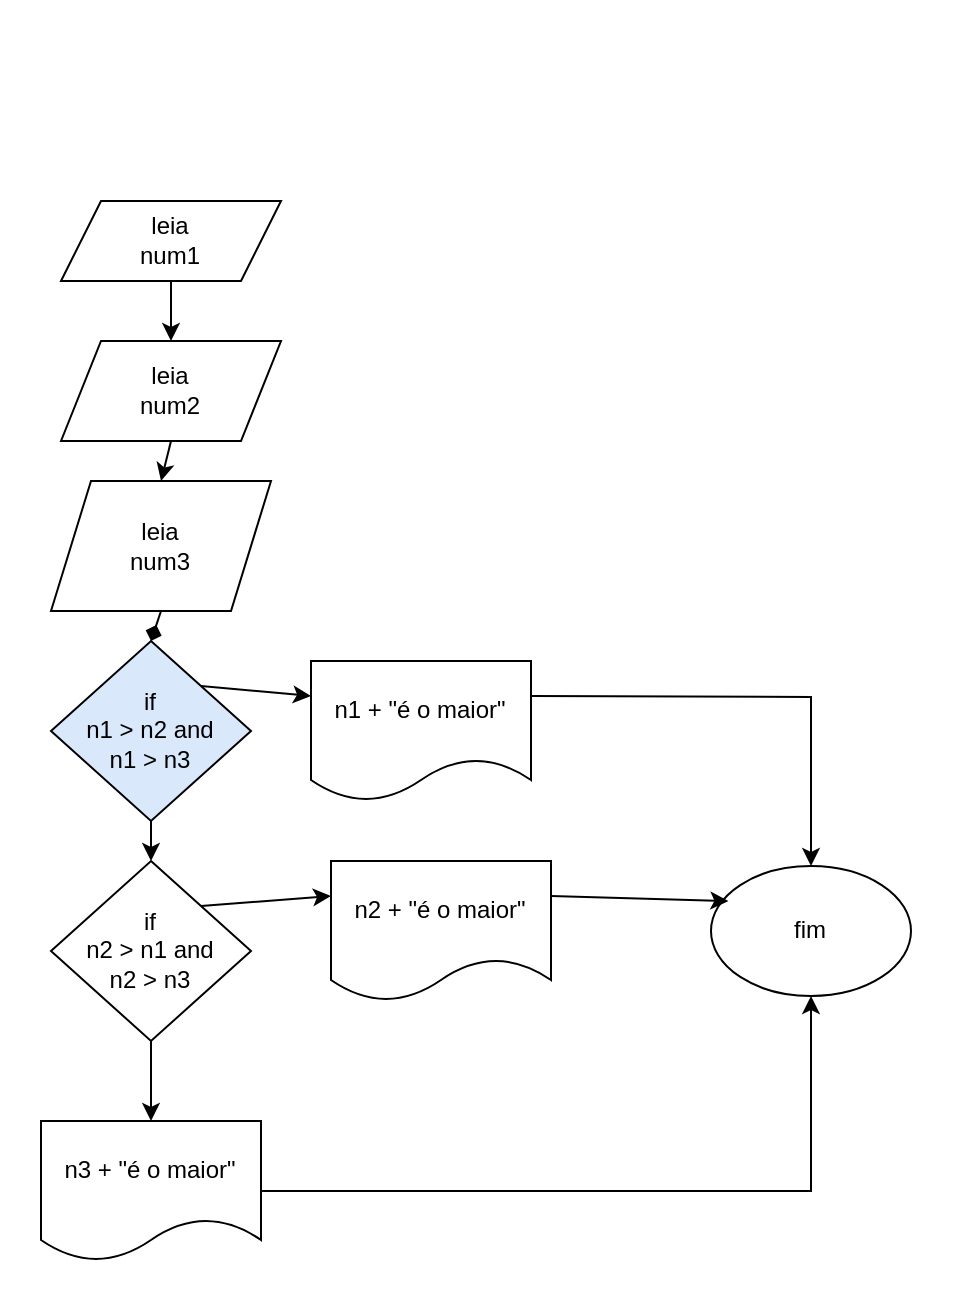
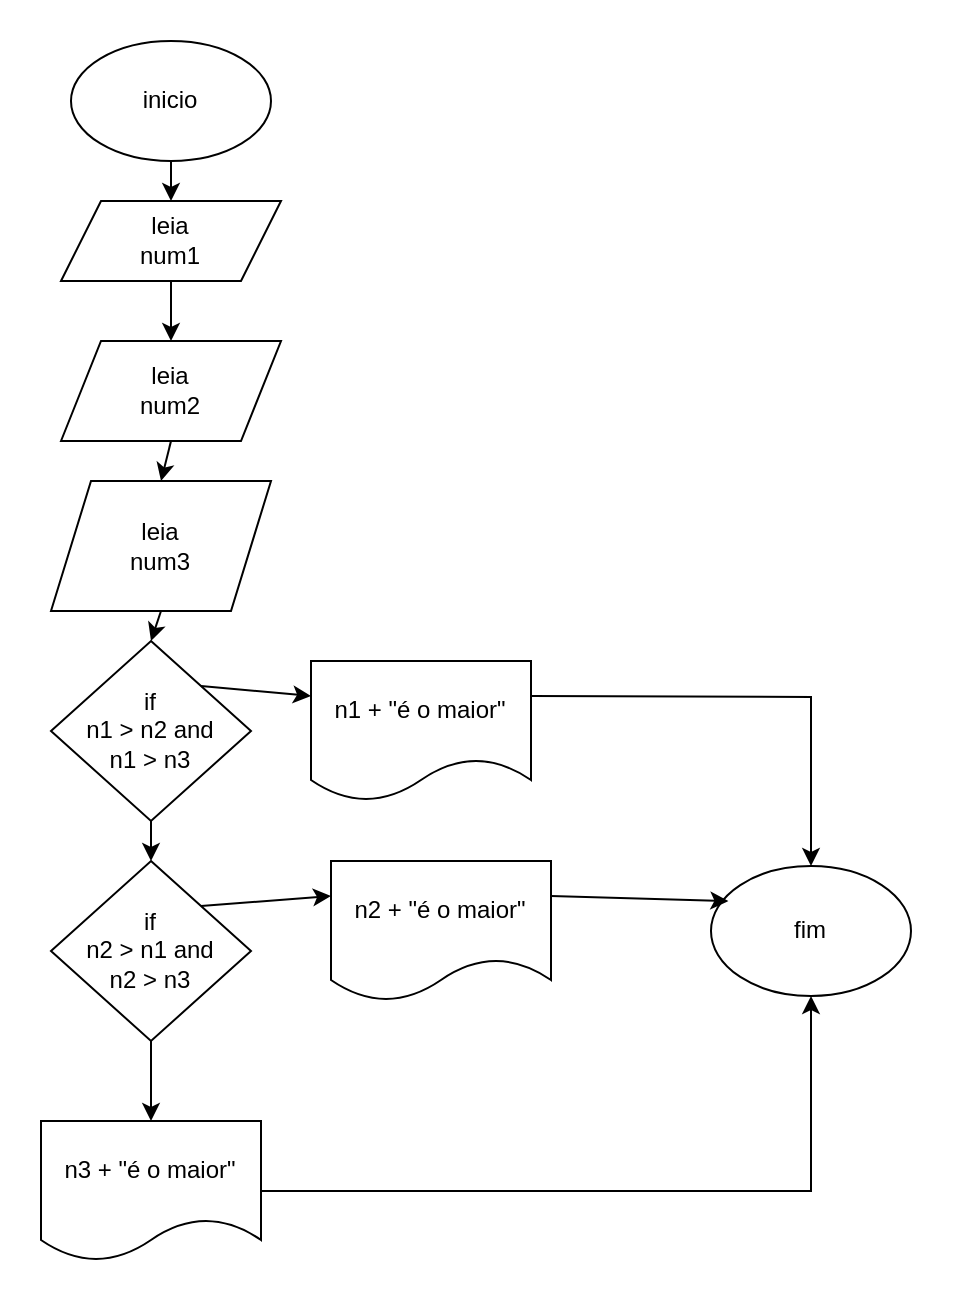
none -> (171, 101)
none -> (171, 174)
(156, 625) -> (156, 626)
(151, 731) -> (151, 731)
